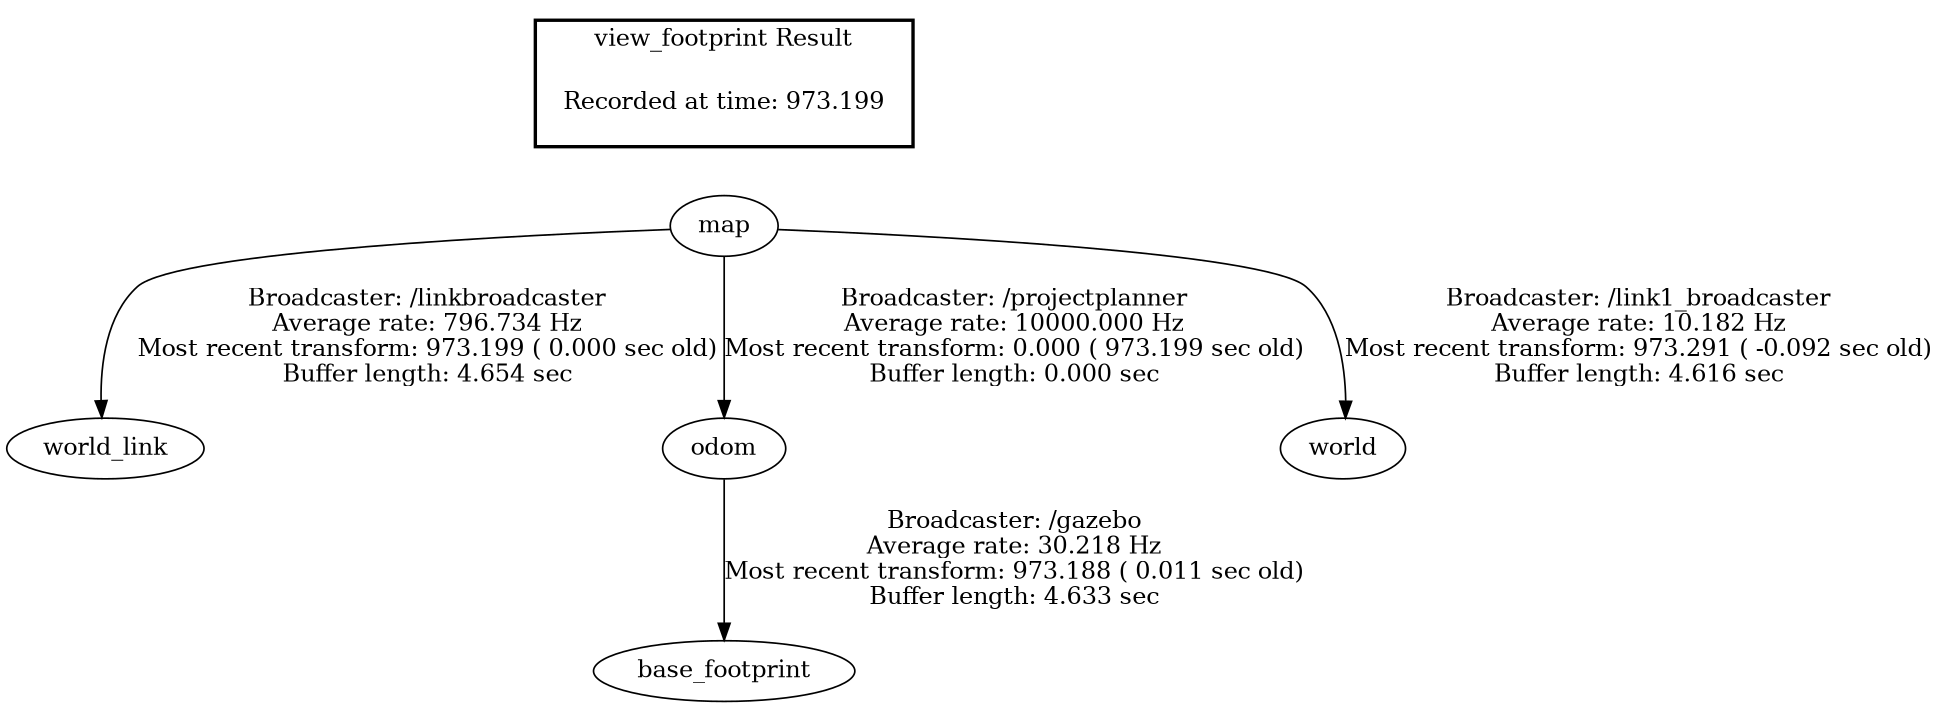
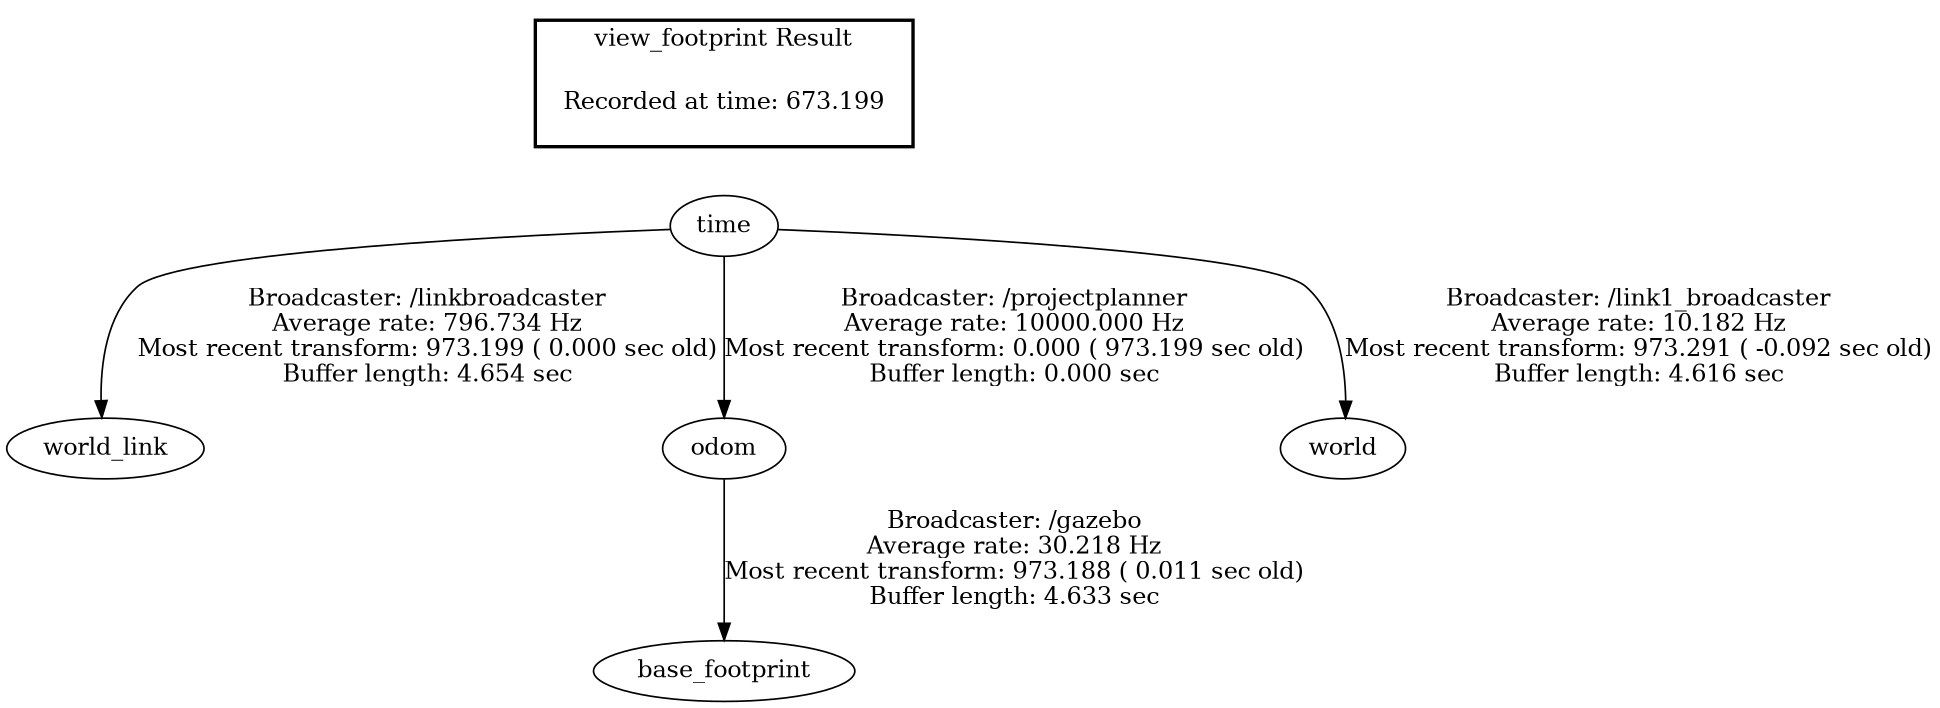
(724, 103) -> (724, 103)
(724, 226) -> (724, 226)
